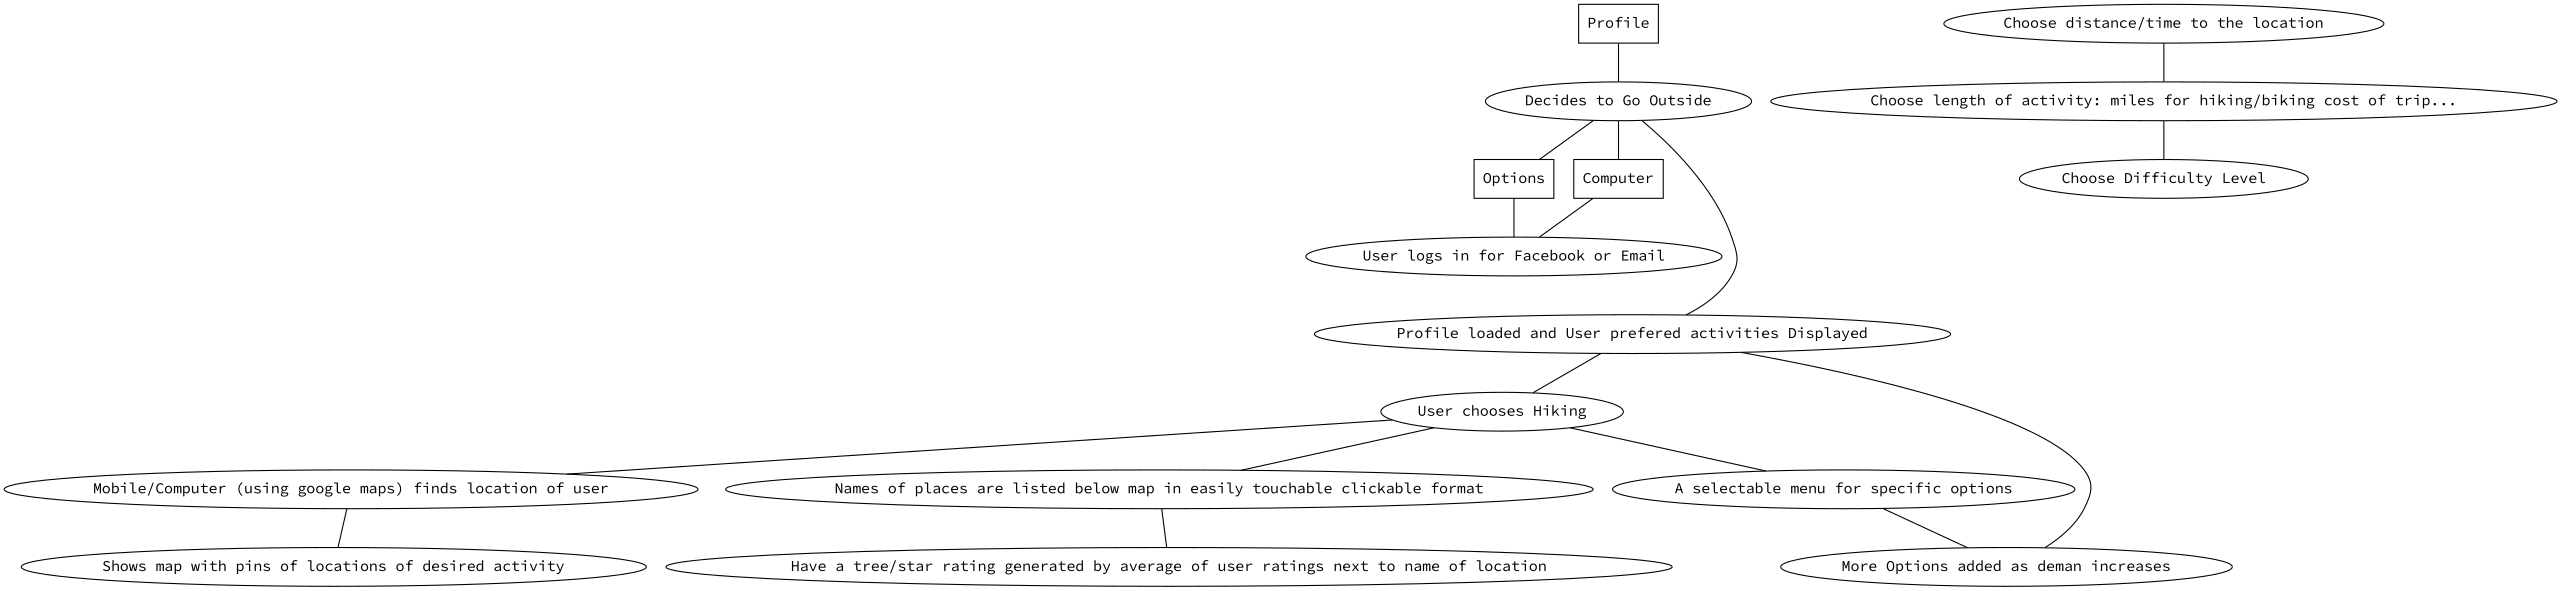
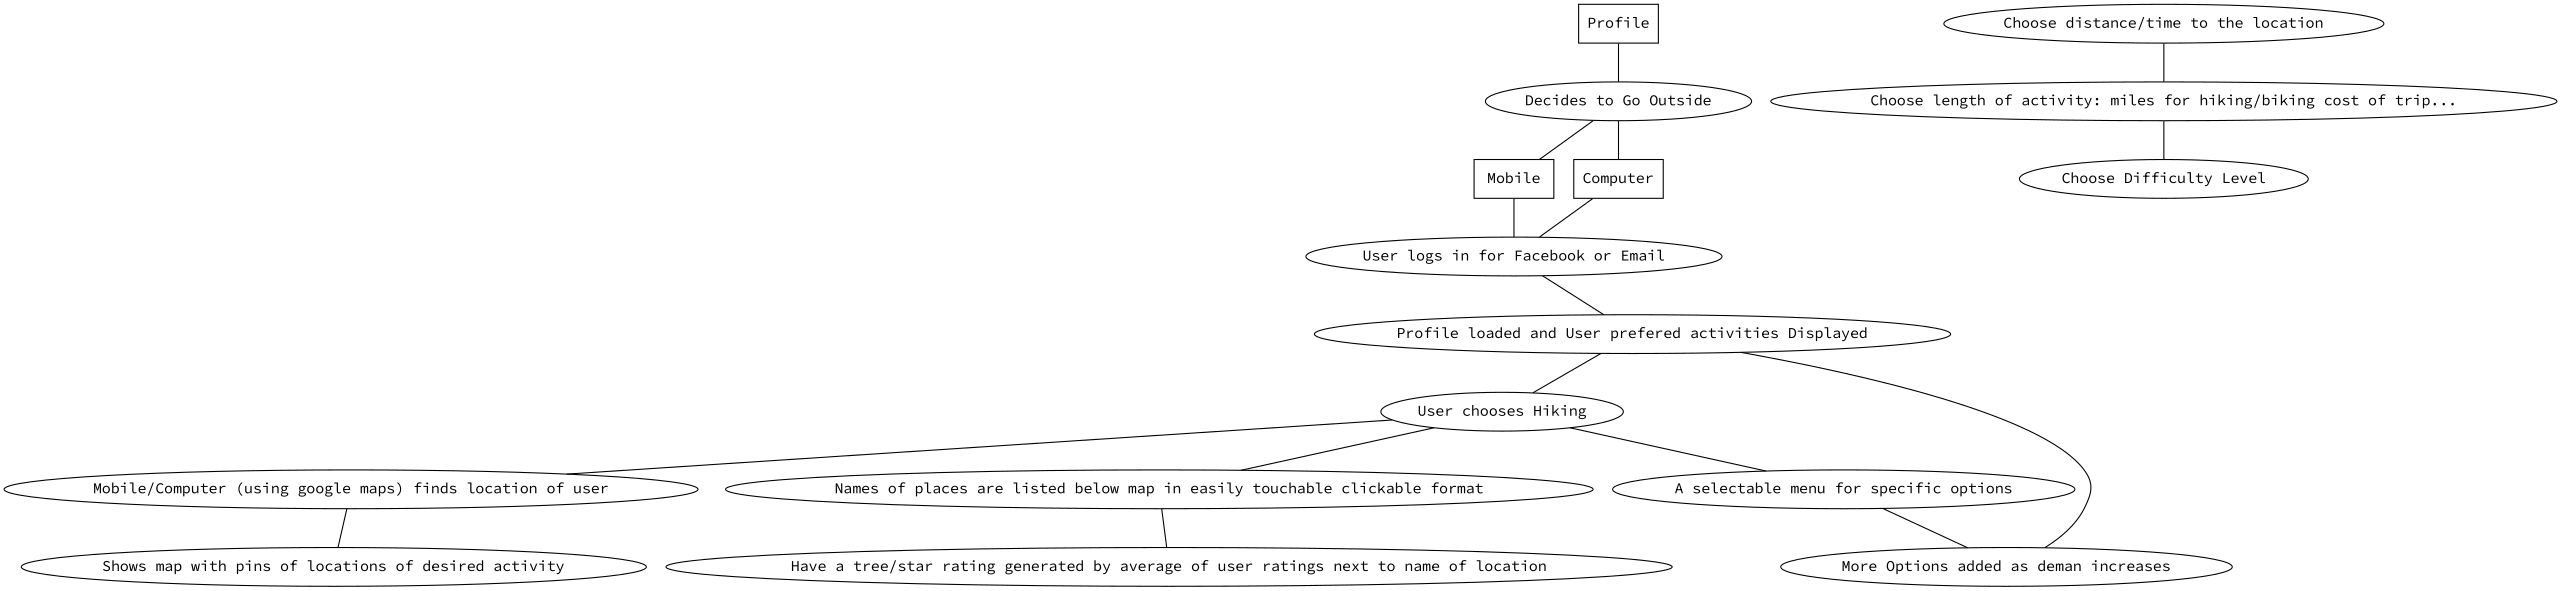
(1514, 179) -> (1514, 179)
(1722, 216) -> (1573, 295)
